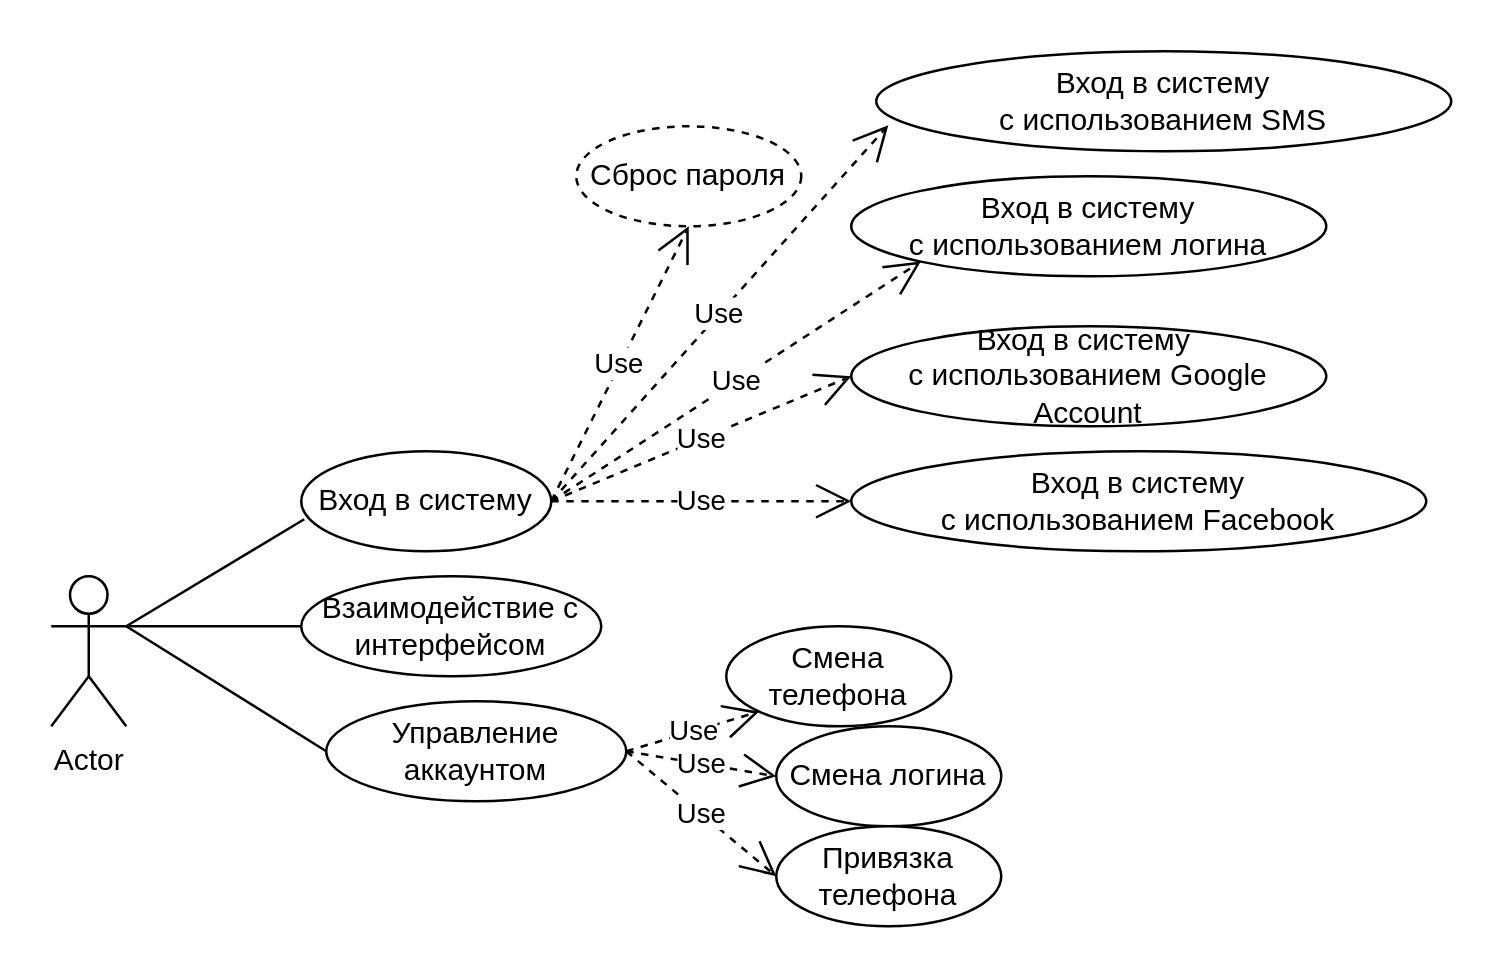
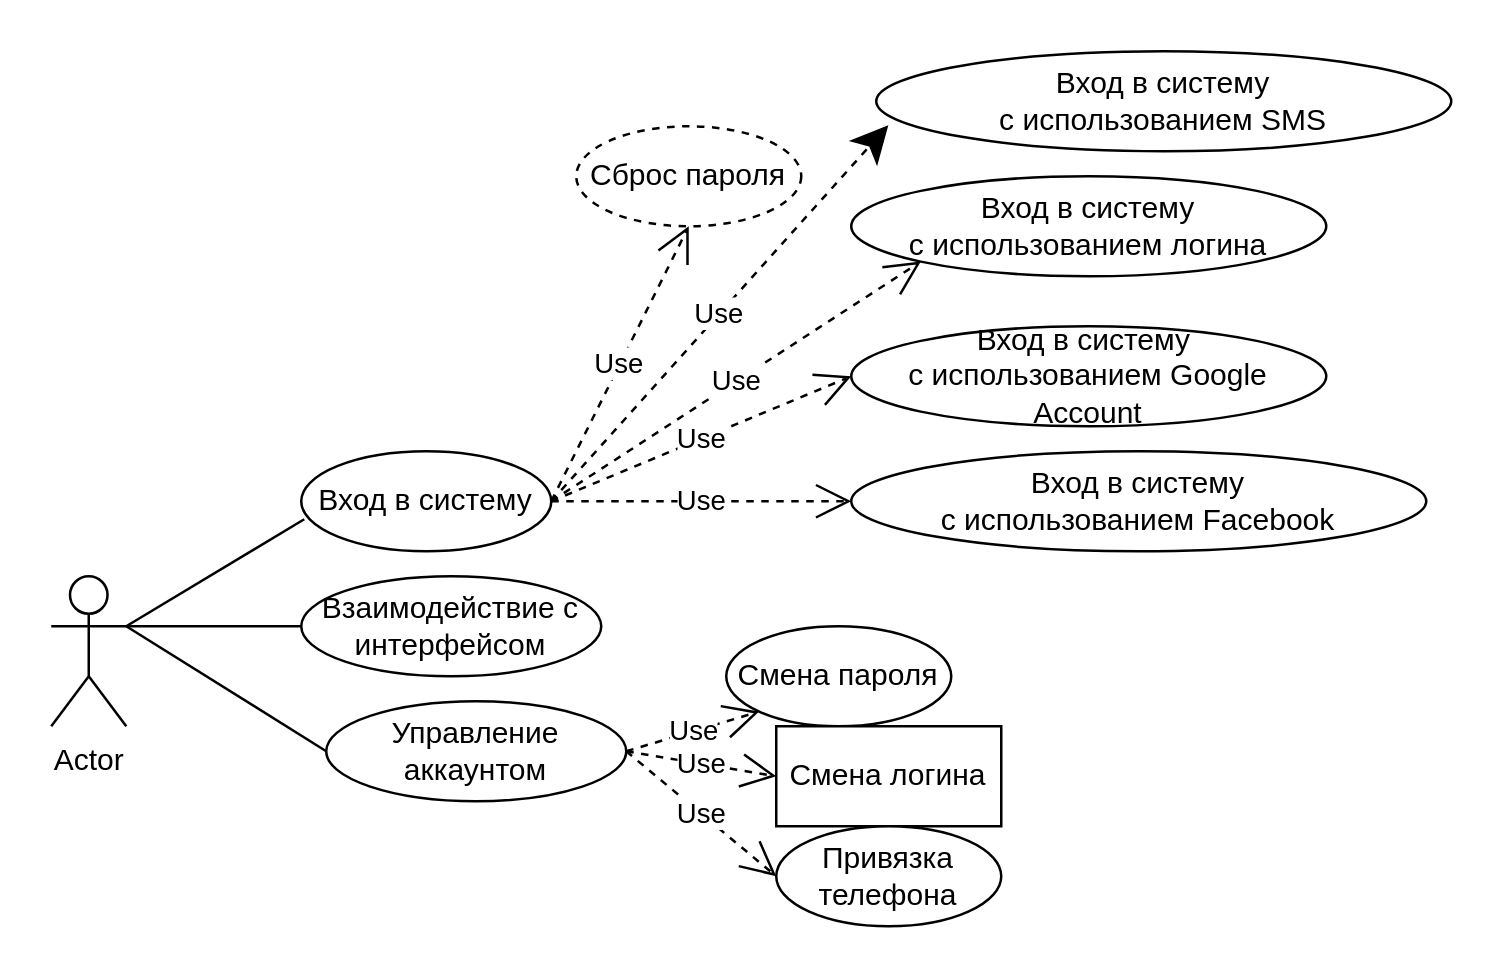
(875, 140) -> (869, 147)
(839, 676) -> (839, 676)
(889, 776) -> (889, 776)
